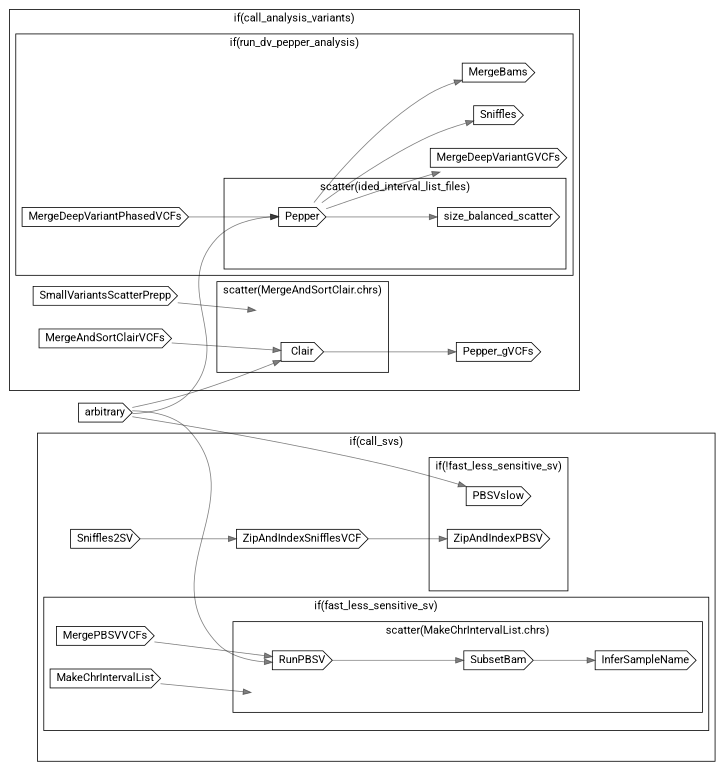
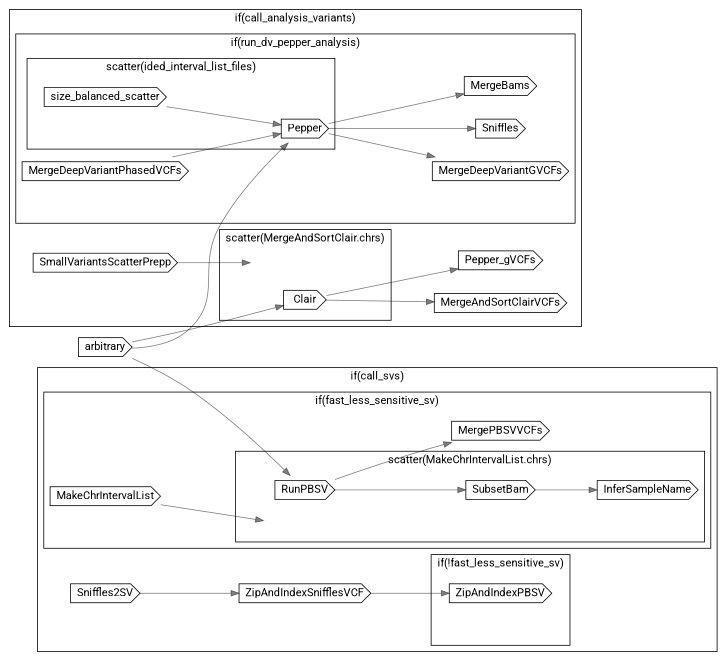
(378, 217) -> (220, 115)
(222, 346) -> (376, 301)
(499, 496) -> none
(209, 649) -> (389, 461)
